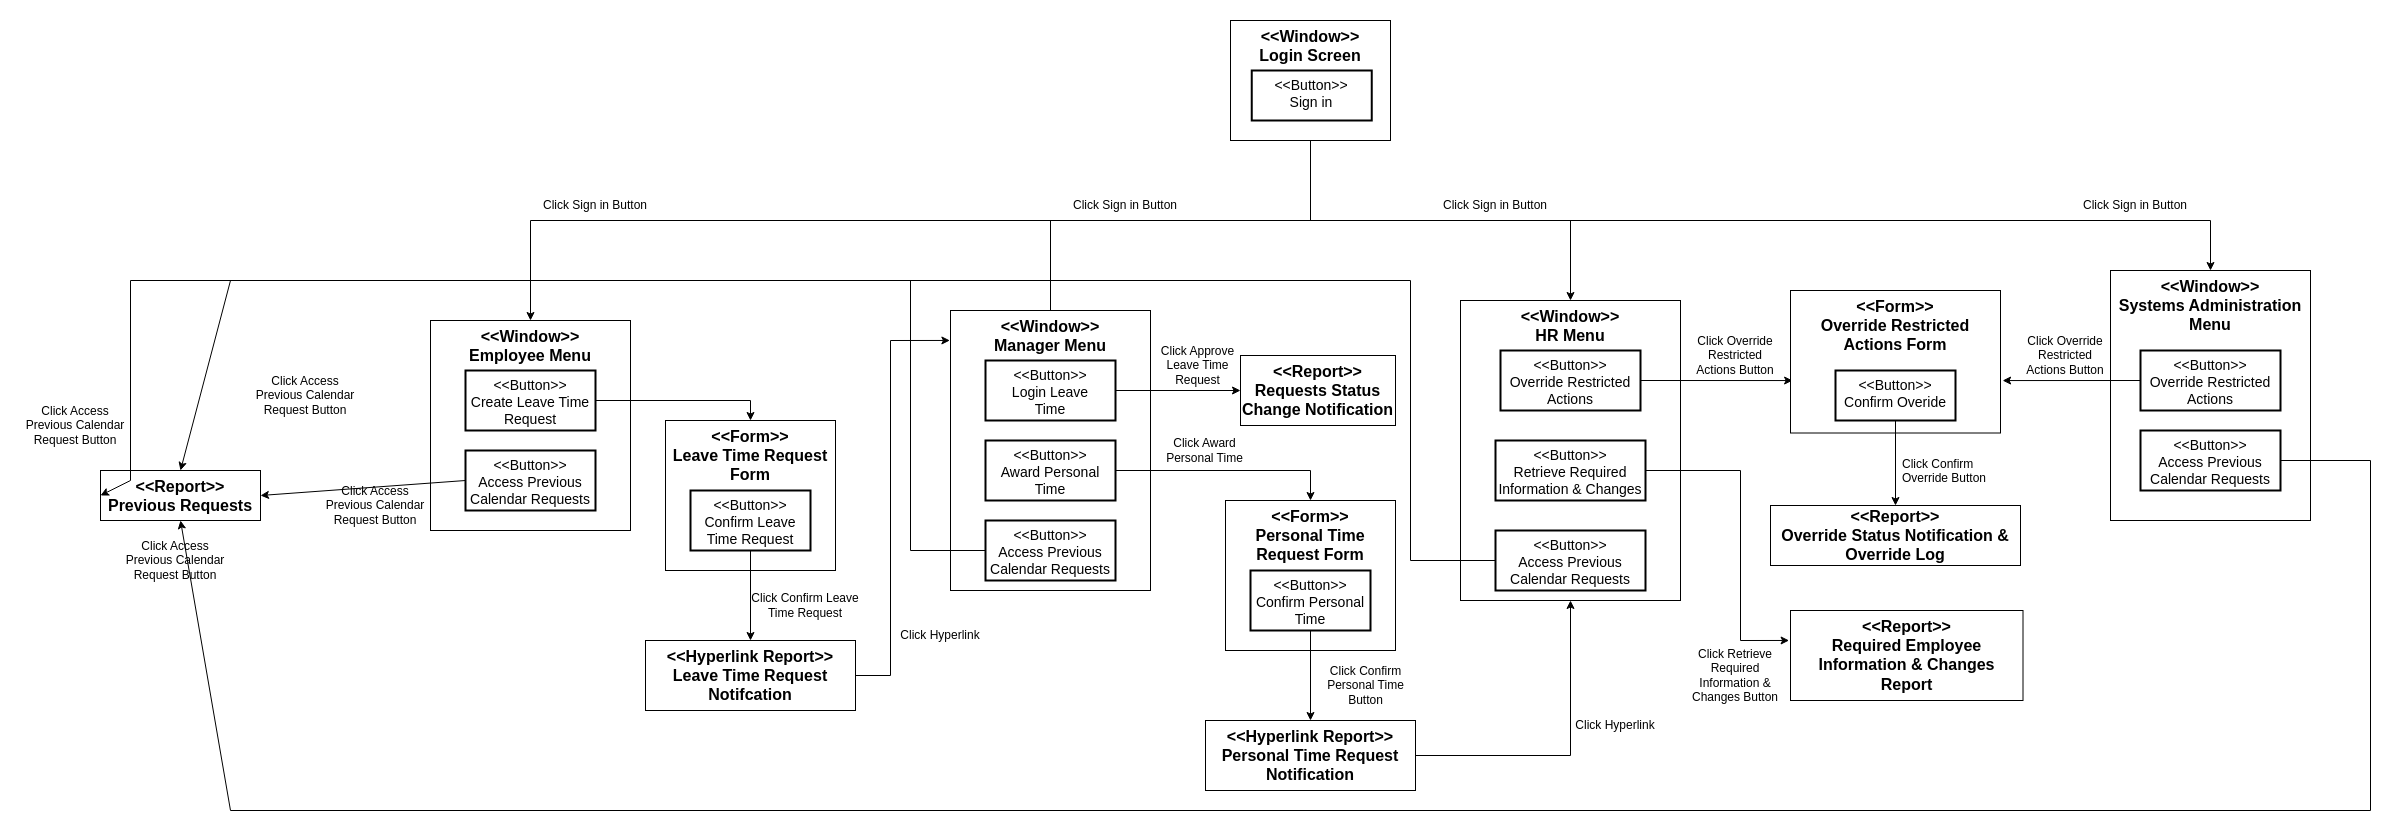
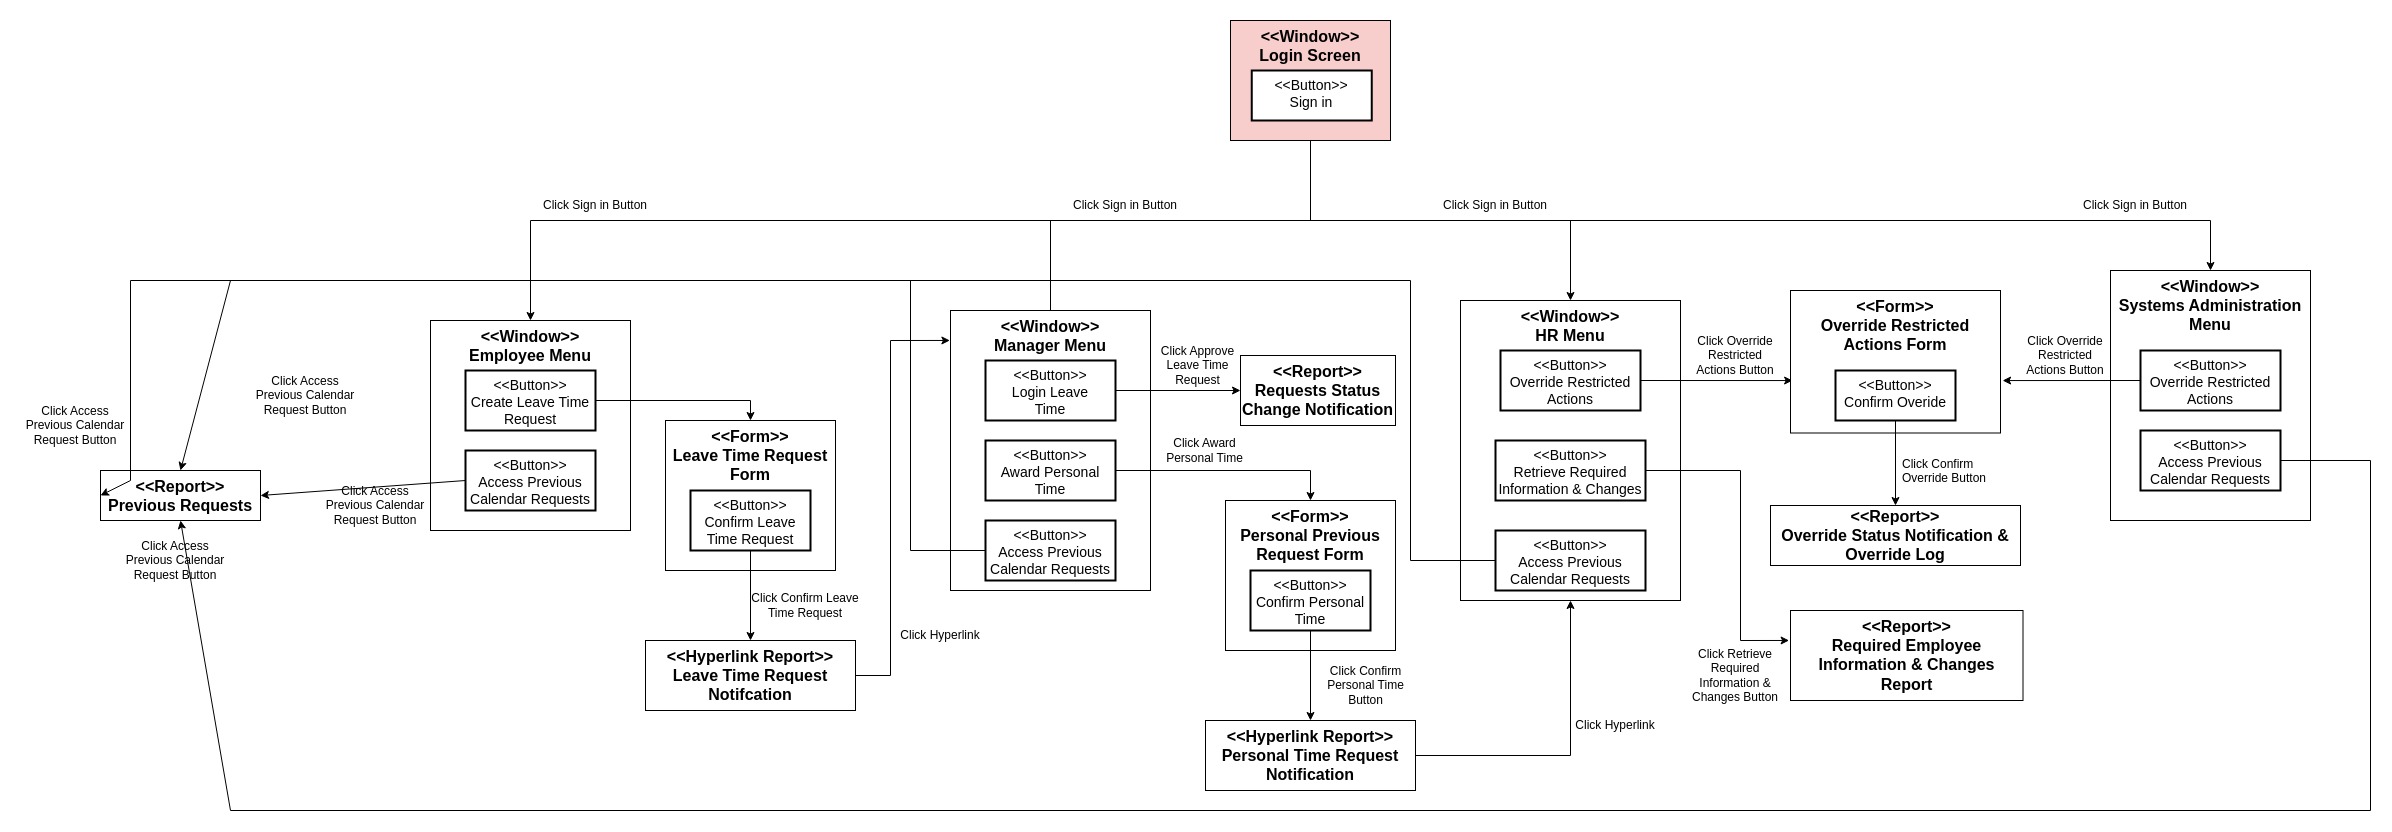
(1311, 42) -> (1311, 42)
(1311, 522) -> (1311, 529)
